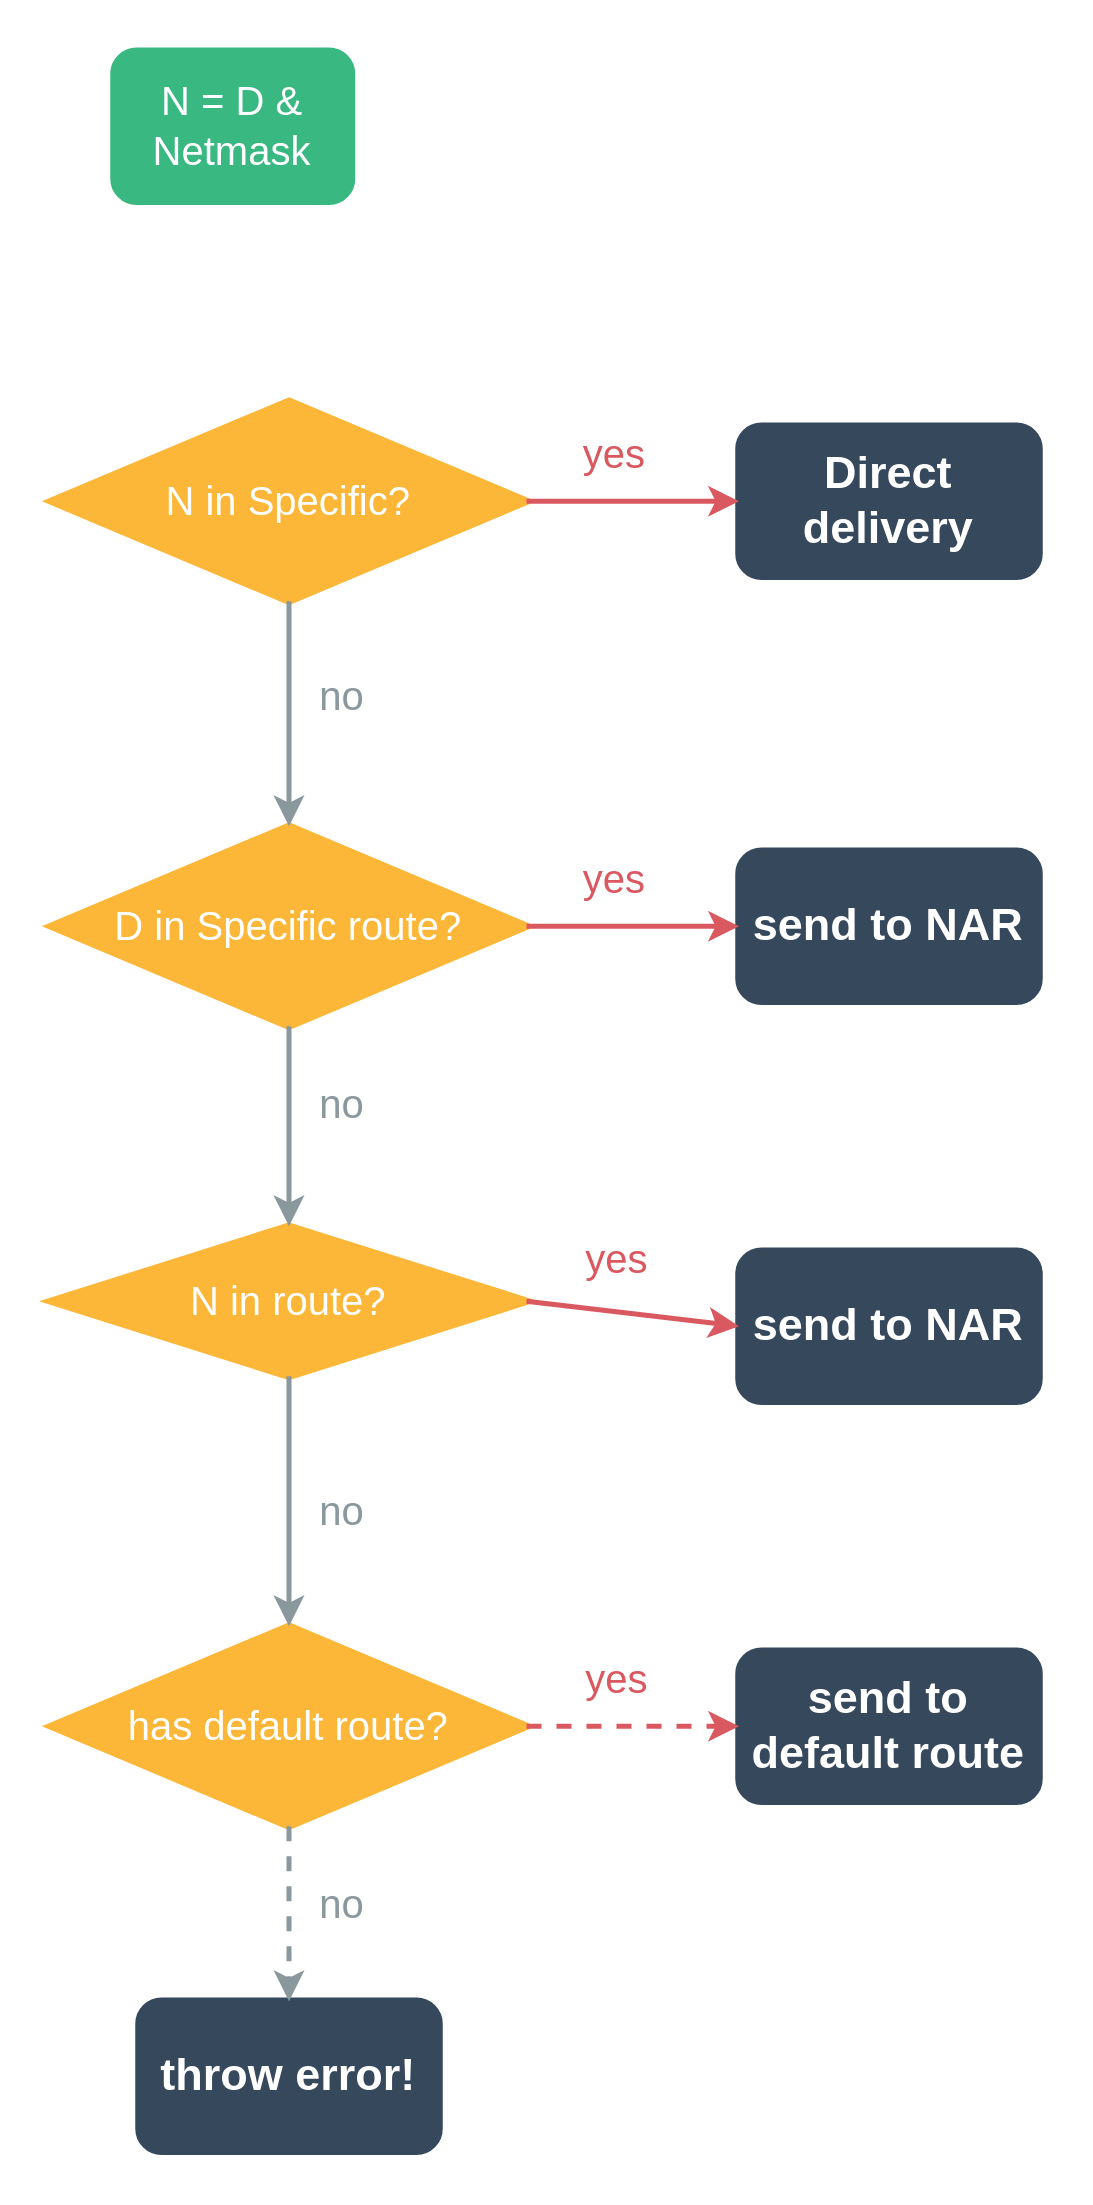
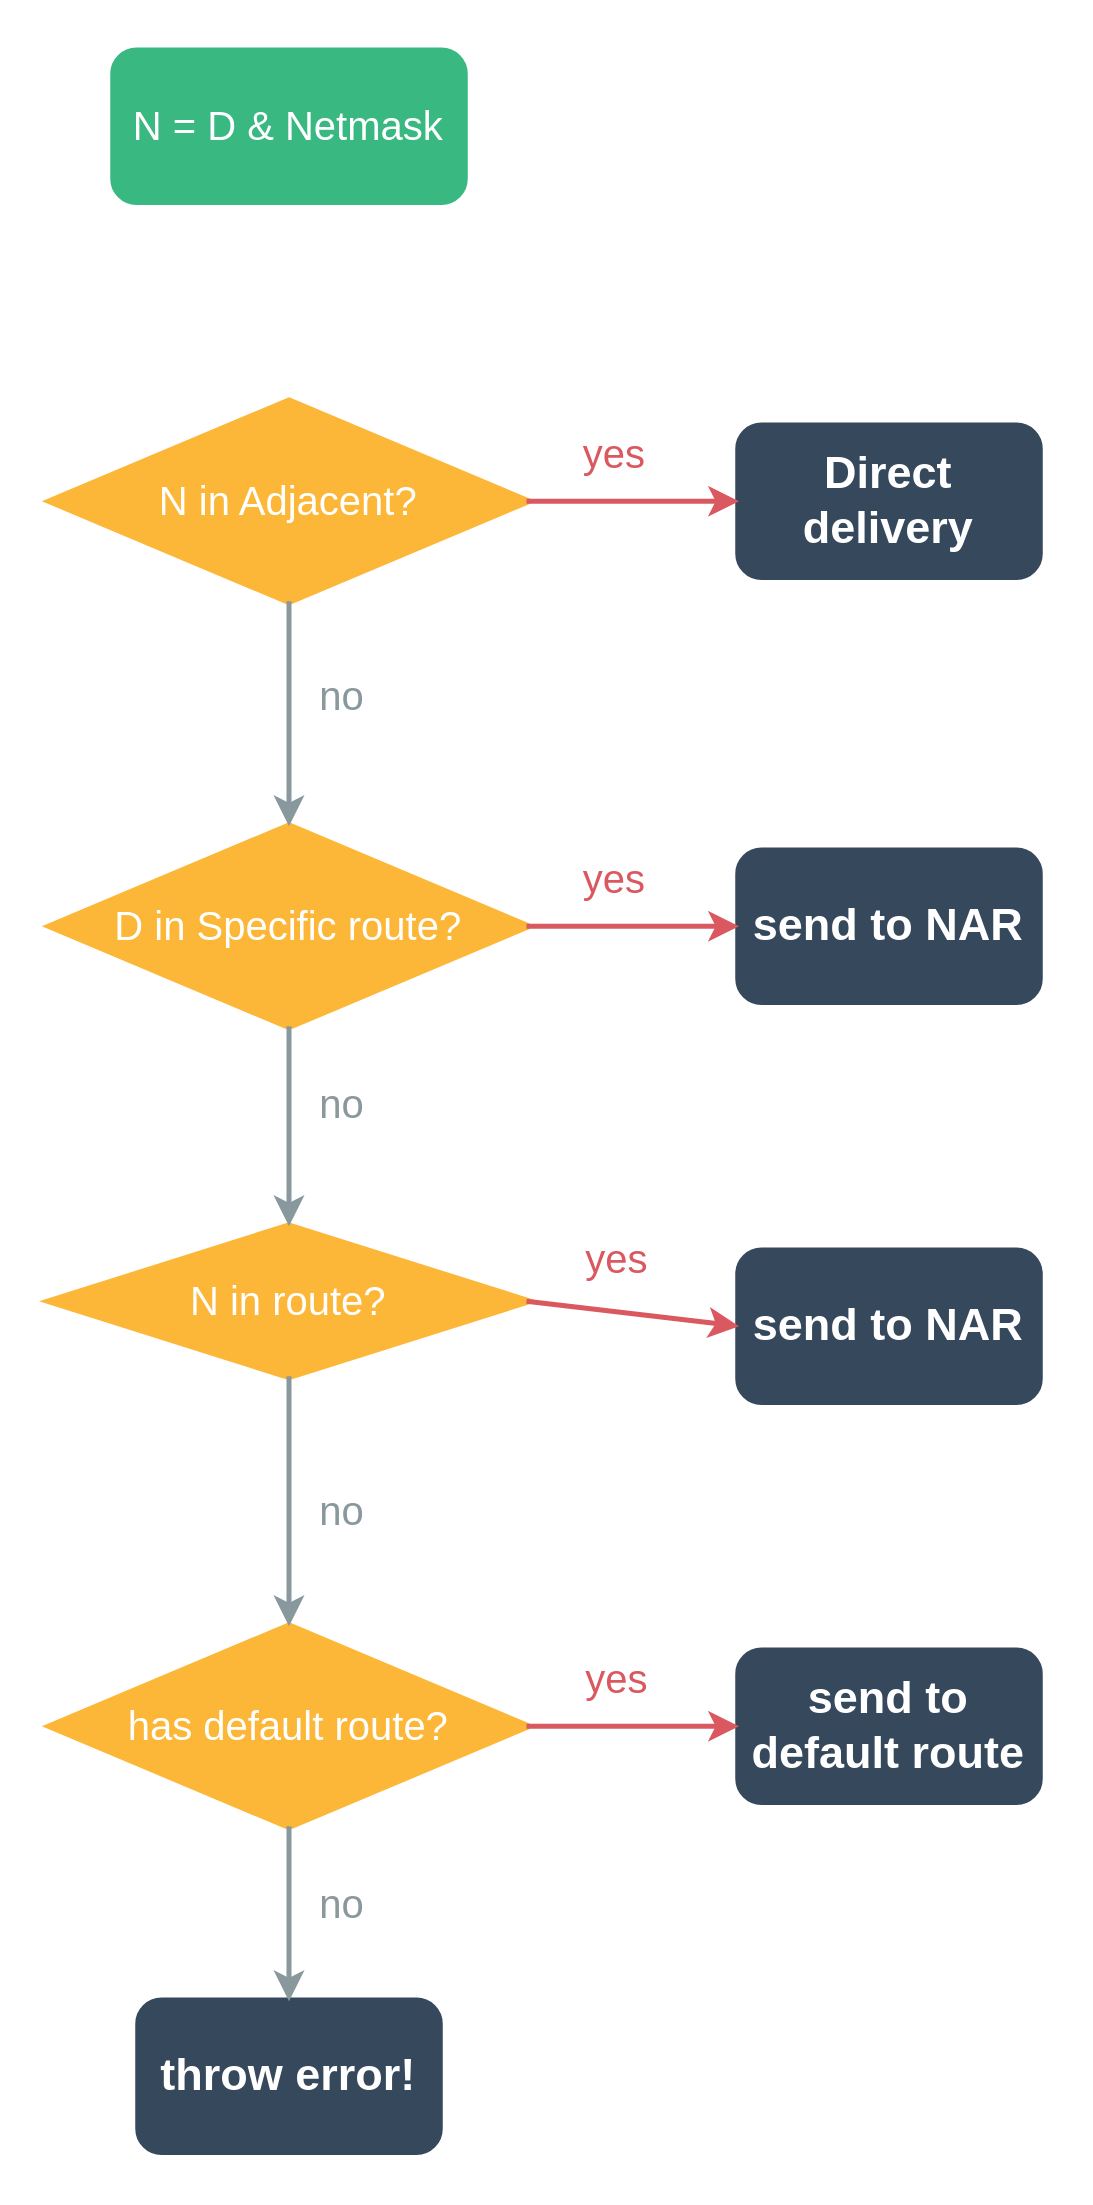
(233, 126) -> (289, 126)
(289, 501) -> (289, 501)
(548, 1726) -> (548, 1726)
(289, 1848) -> (289, 1848)
